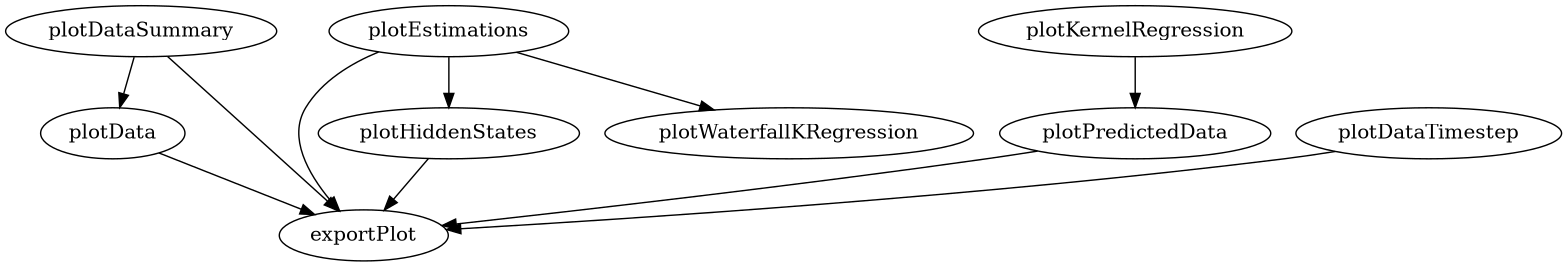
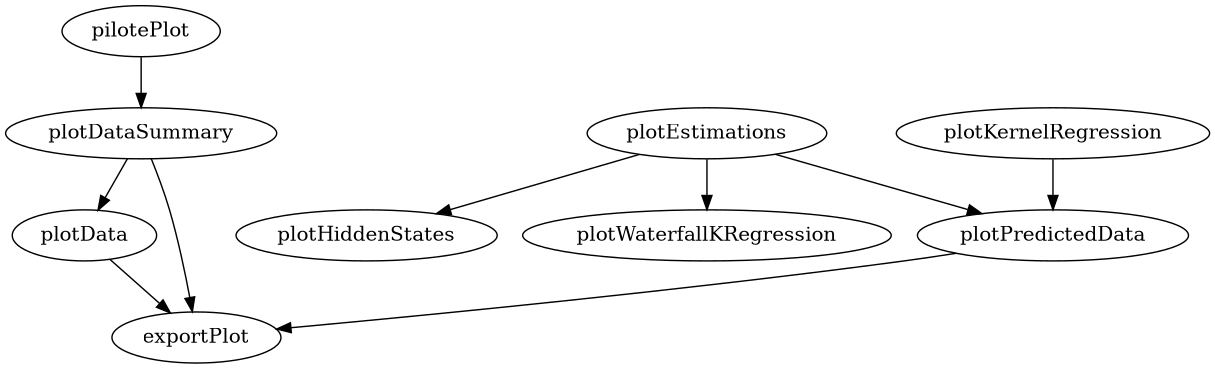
none -> (141, 31)
(304, 111) -> (872, 182)
(1429, 133) -> none
(411, 179) -> none
